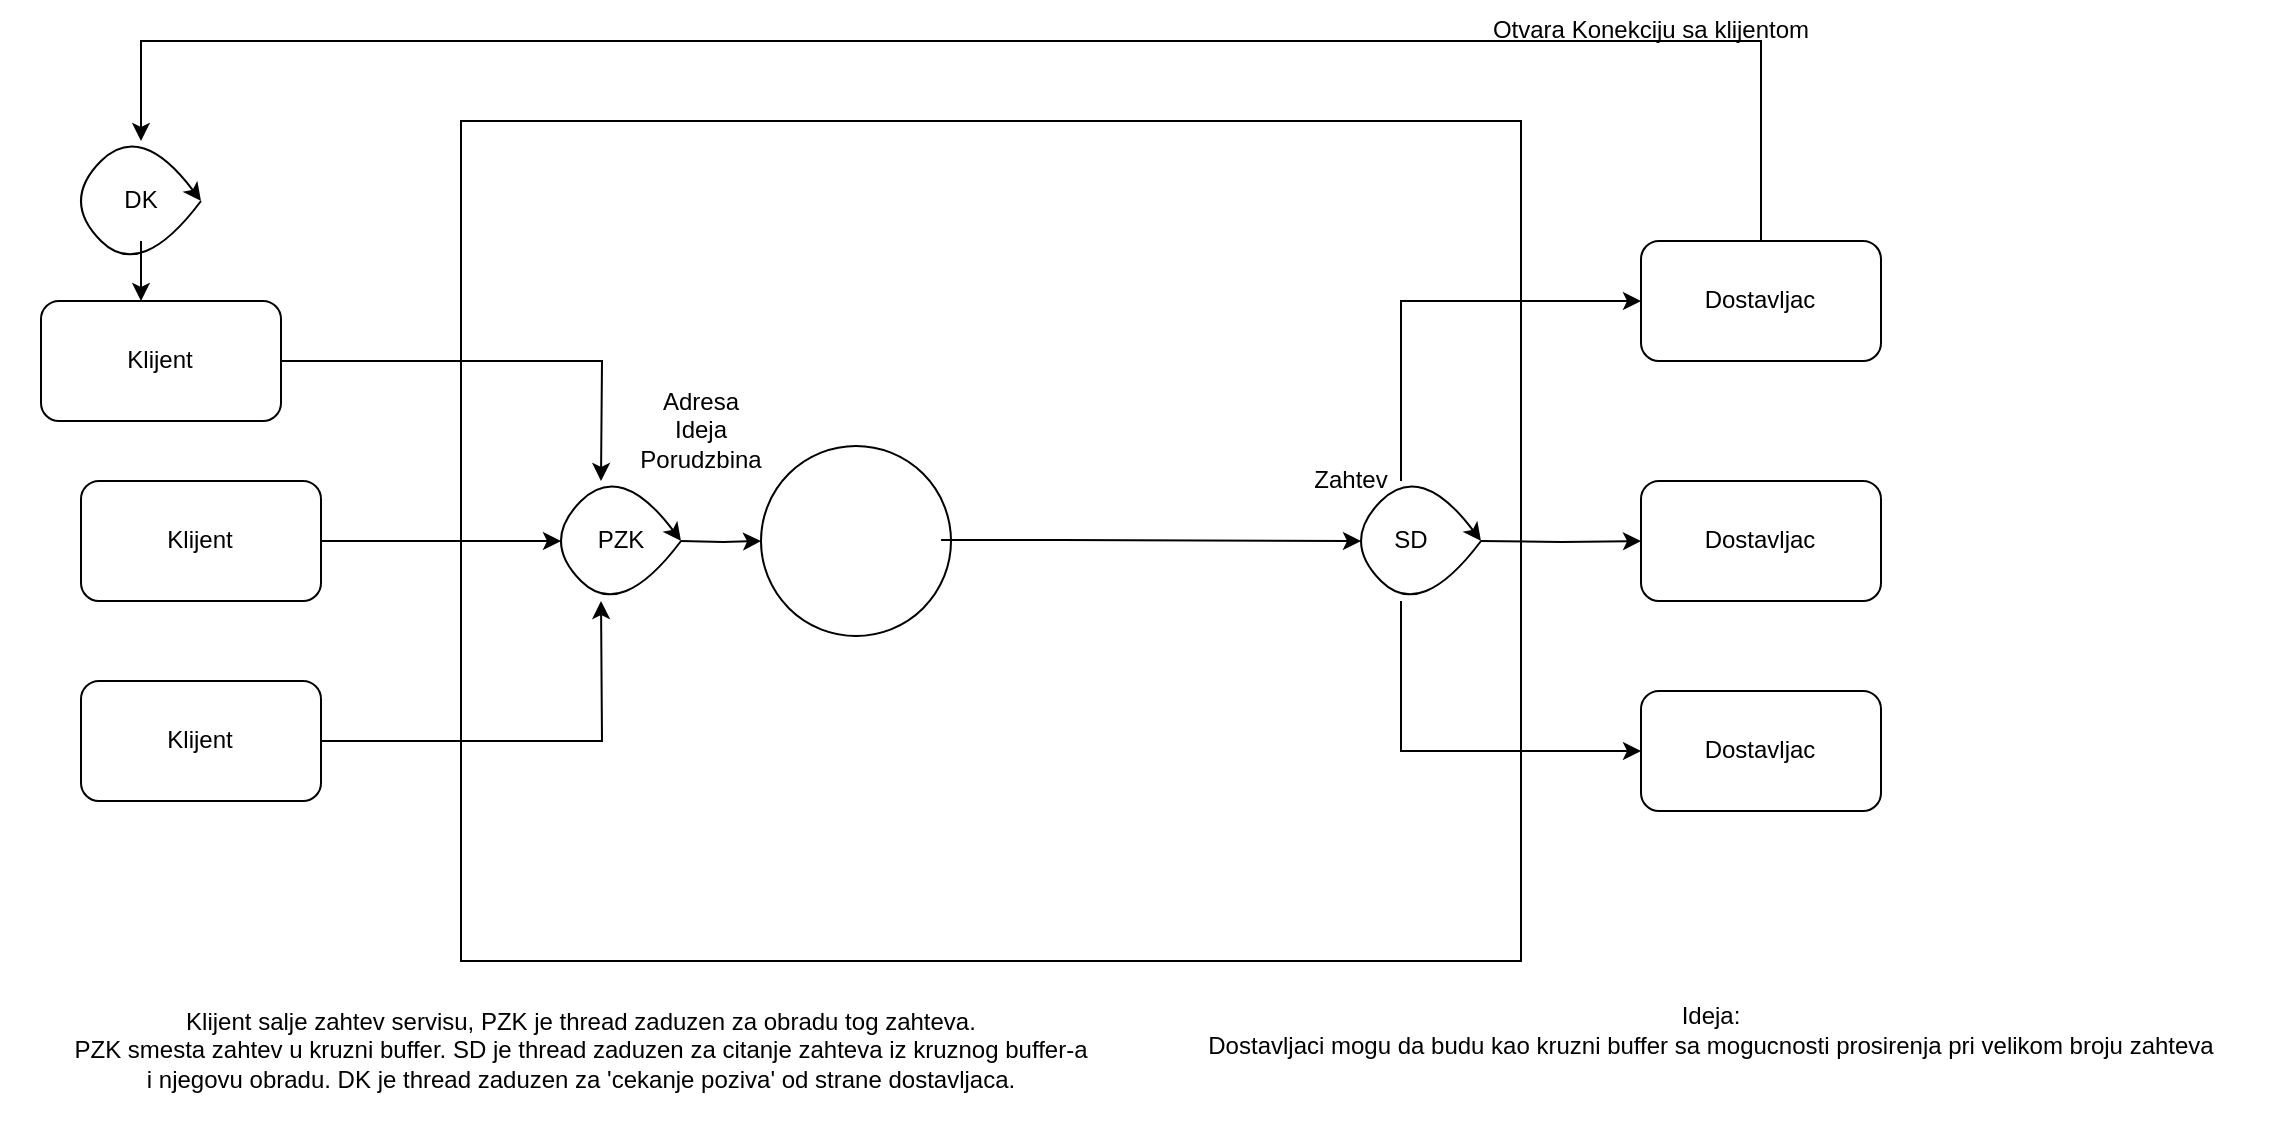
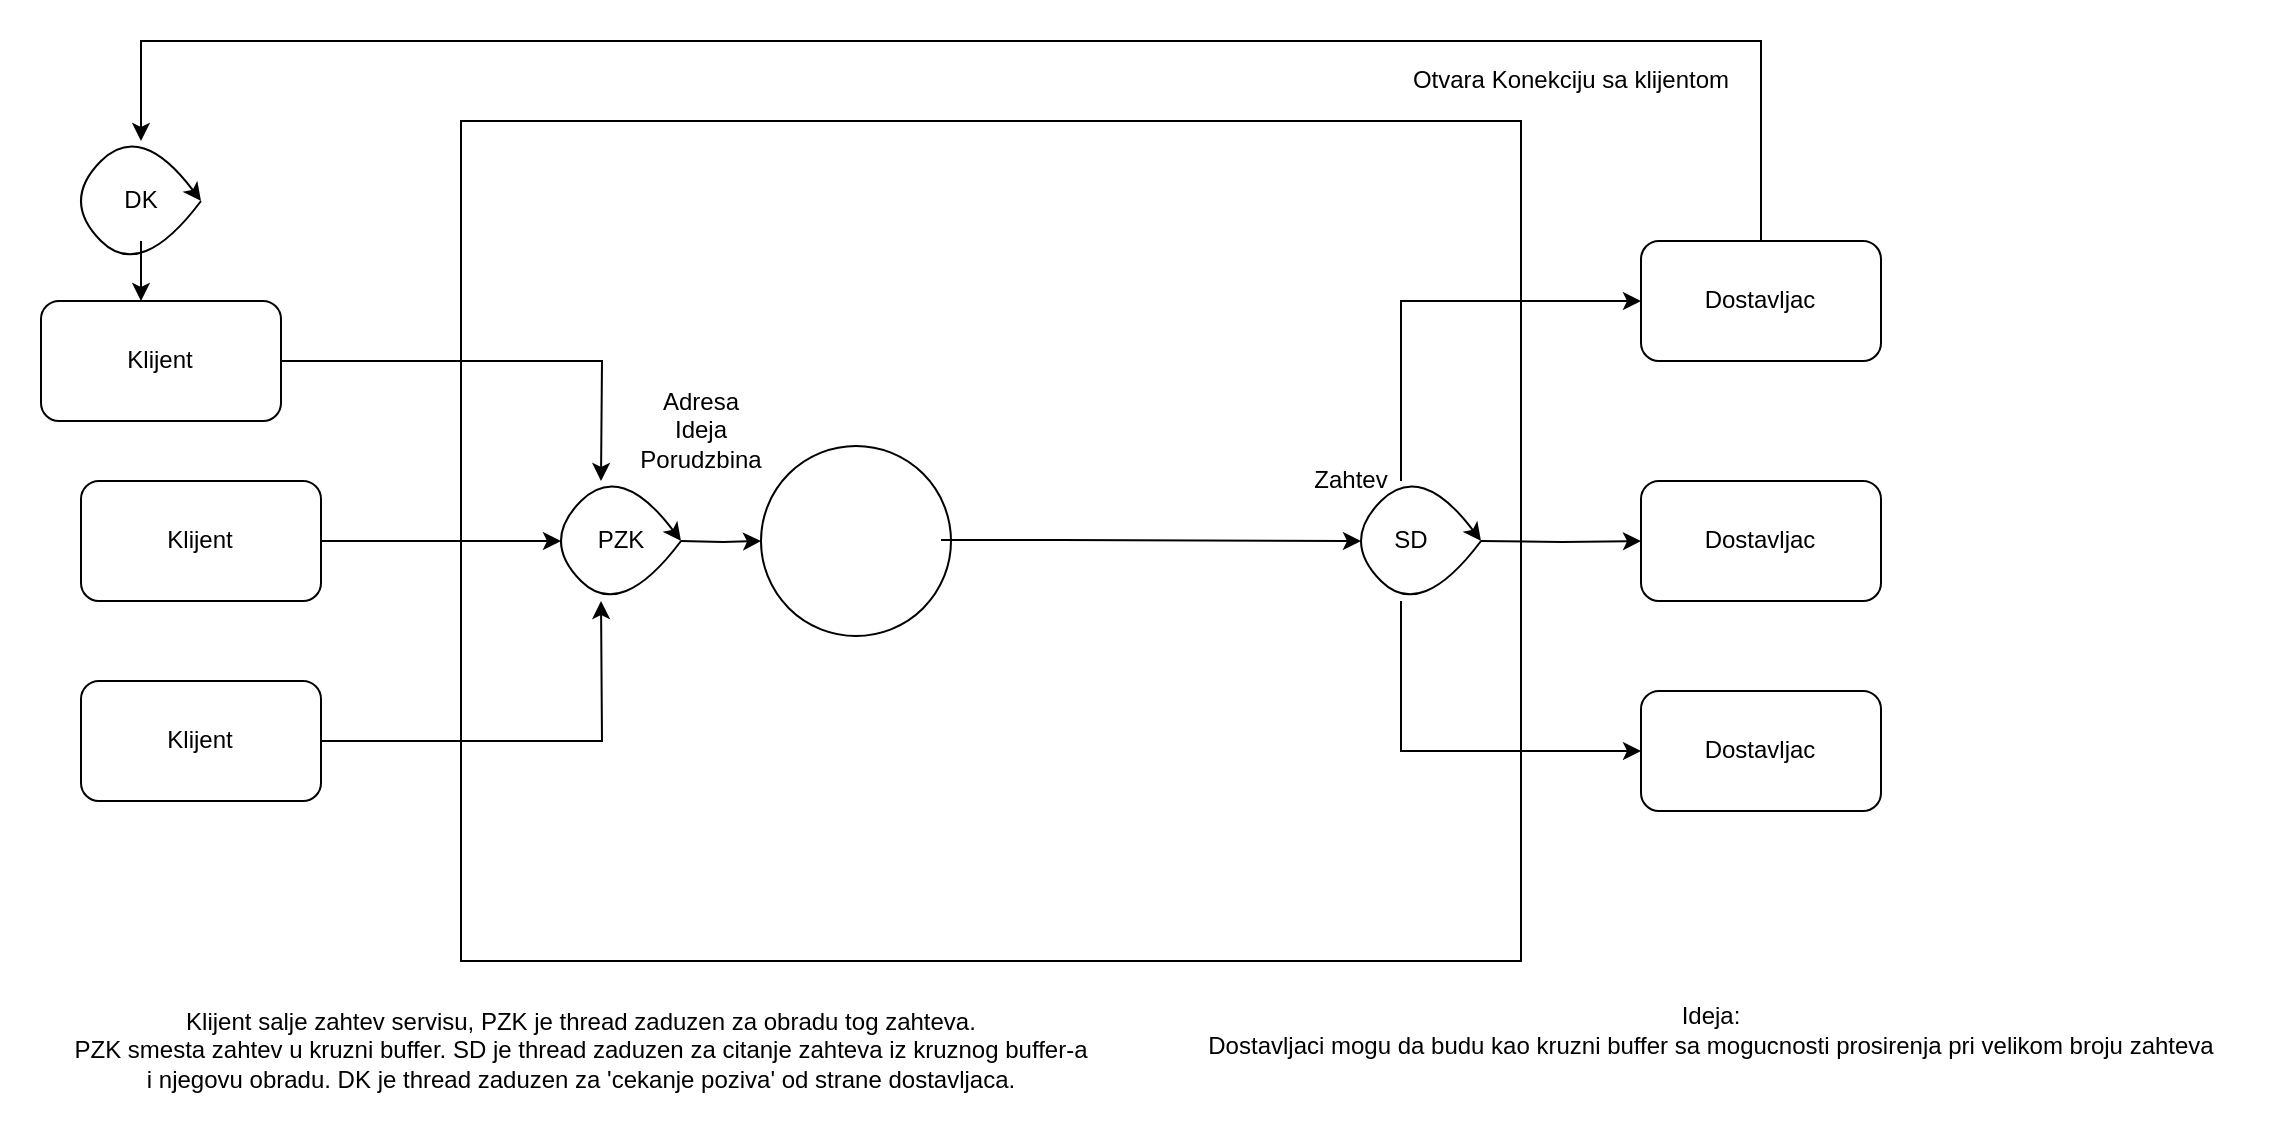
(1651, 31) -> (1571, 81)
